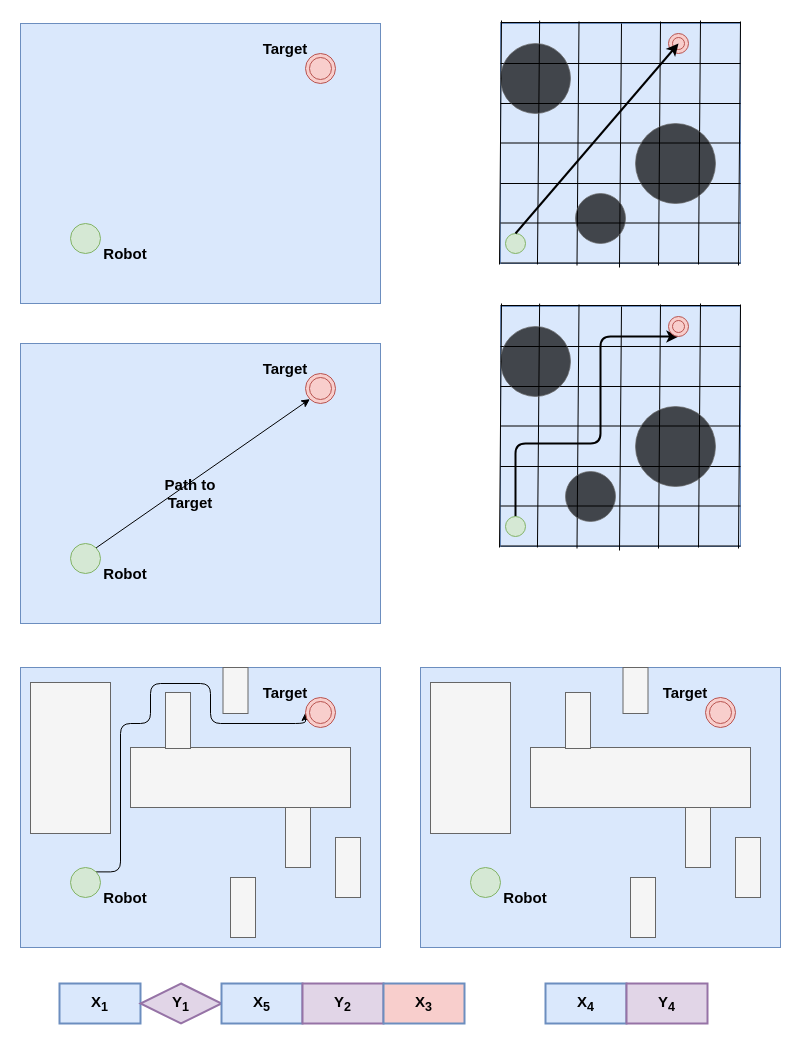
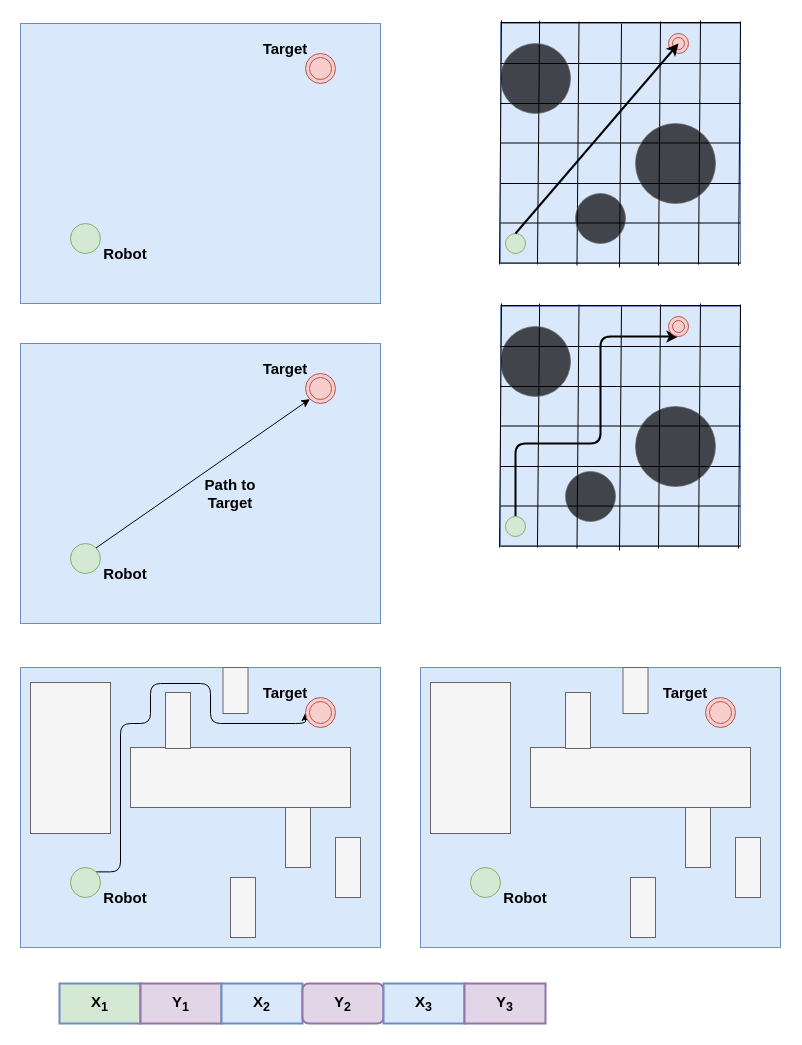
(191, 494) -> (231, 494)
(100, 1004) -> (100, 1004)
(181, 1004) -> (181, 1004)
(262, 1004) -> (262, 1004)
(343, 1004) -> (343, 1004)
(424, 1004) -> (424, 1004)
none -> (505, 1004)
(586, 1004) -> none
(667, 1004) -> none
